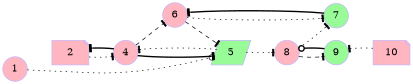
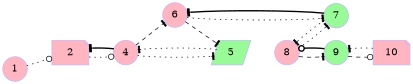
(259, 53) -> (311, 30)
(100, 57) -> (100, 57)
(174, 57) -> (174, 57)
none -> (358, 57)
(119, 73) -> (37, 63)
